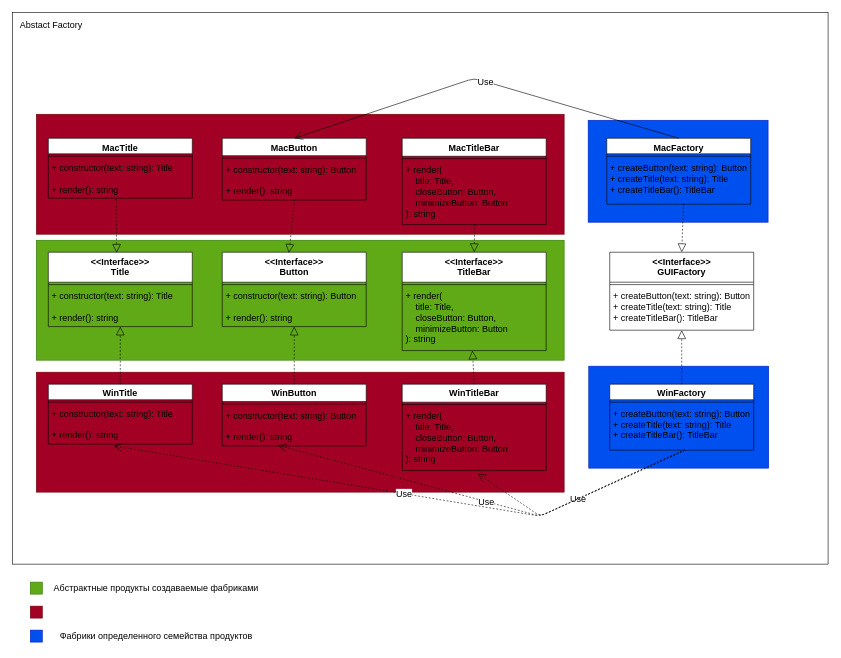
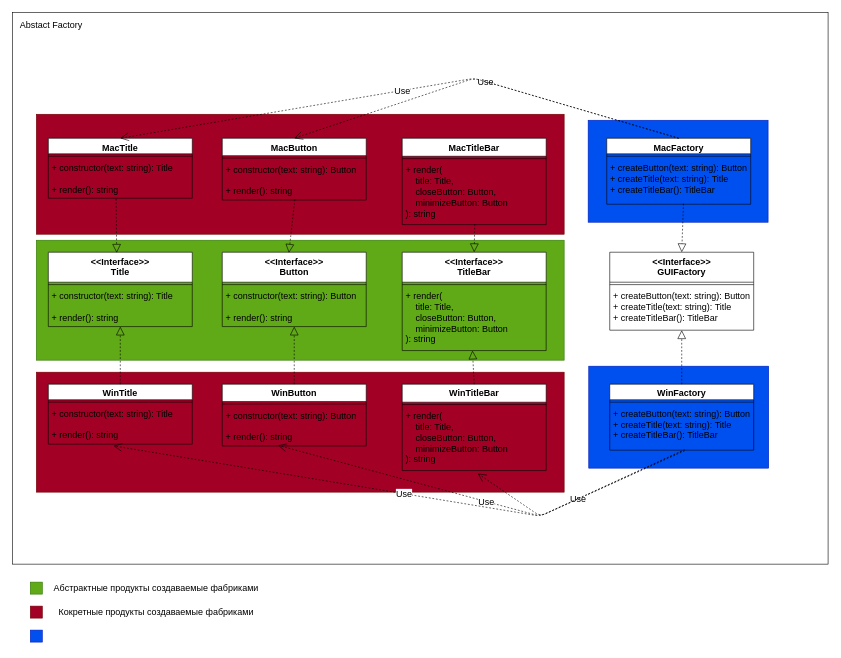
none -> (367, 97)
(413, 99) -> (413, 99)
none -> (156, 612)
(156, 636) -> none
